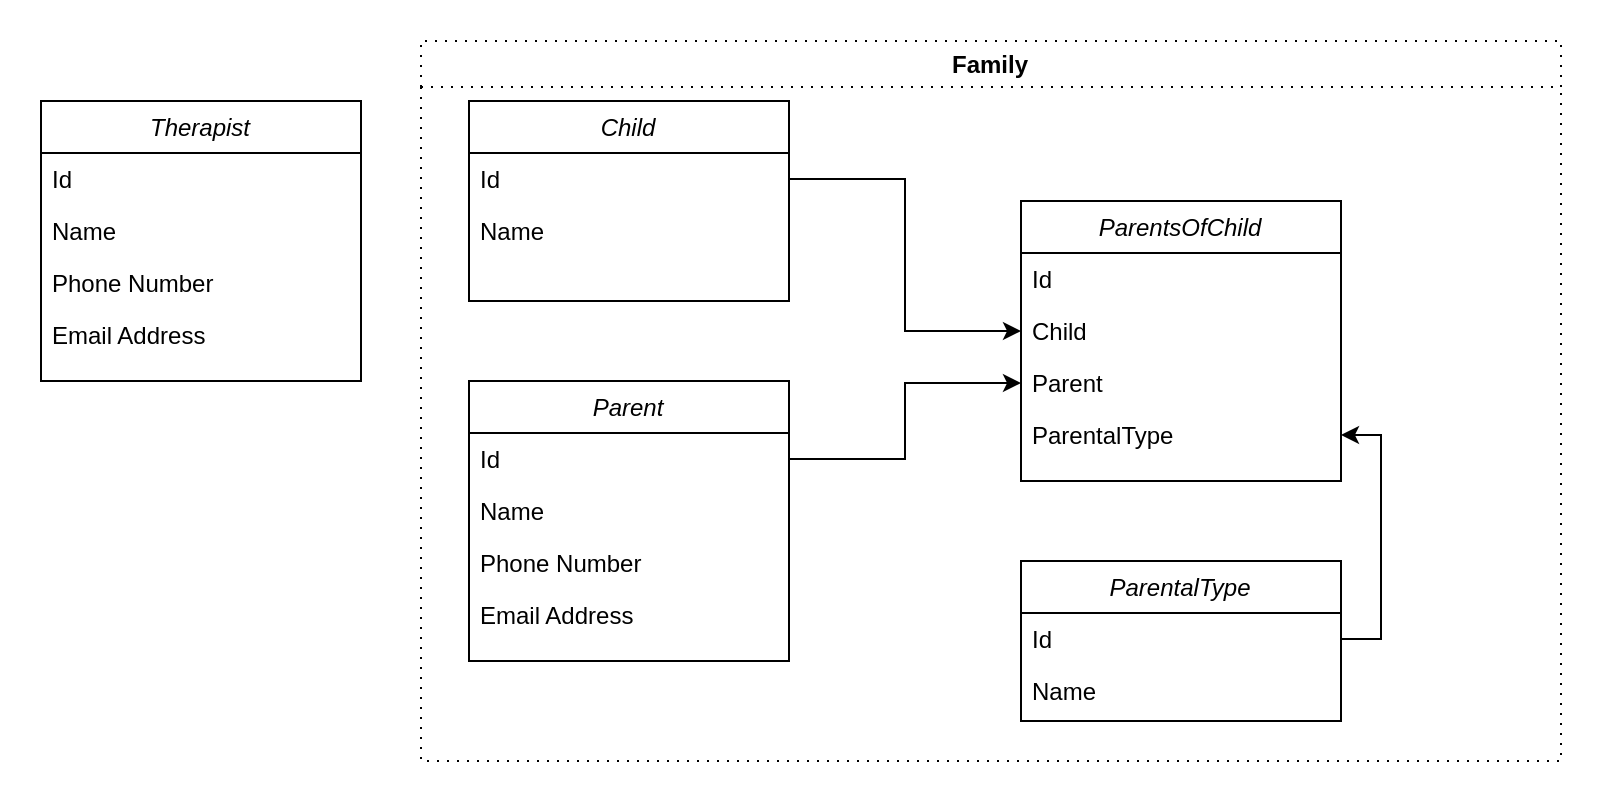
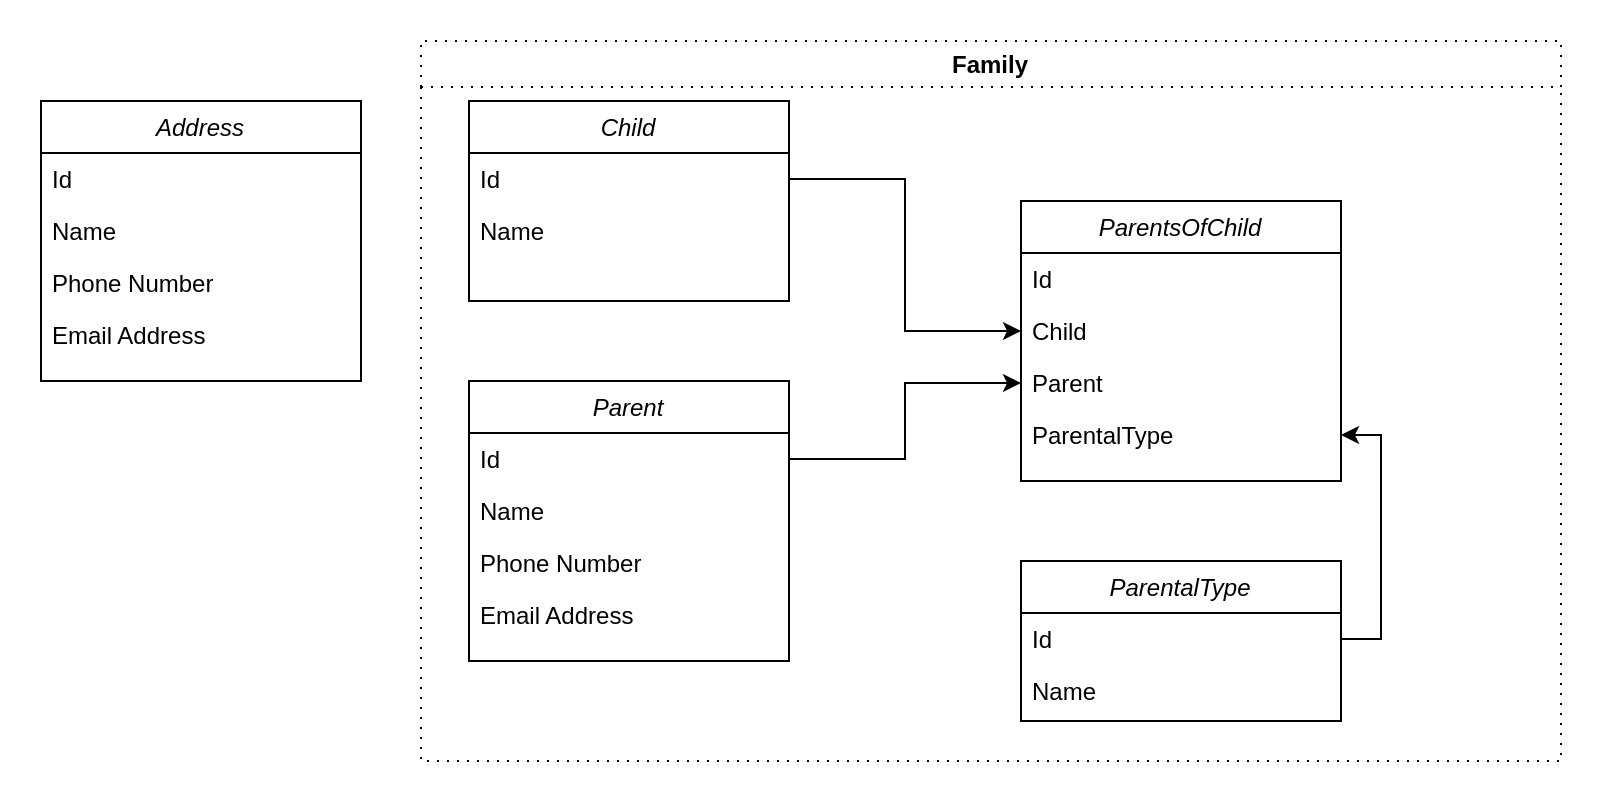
(200, 128) -> (200, 128)
